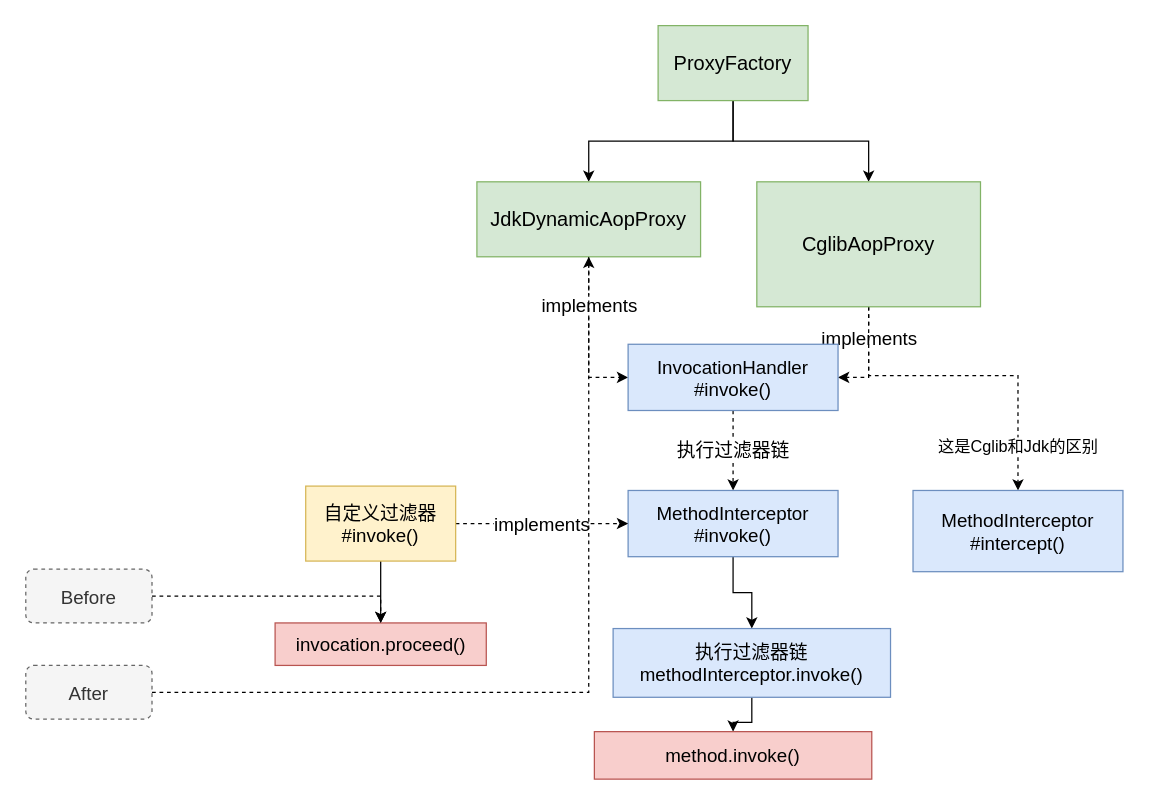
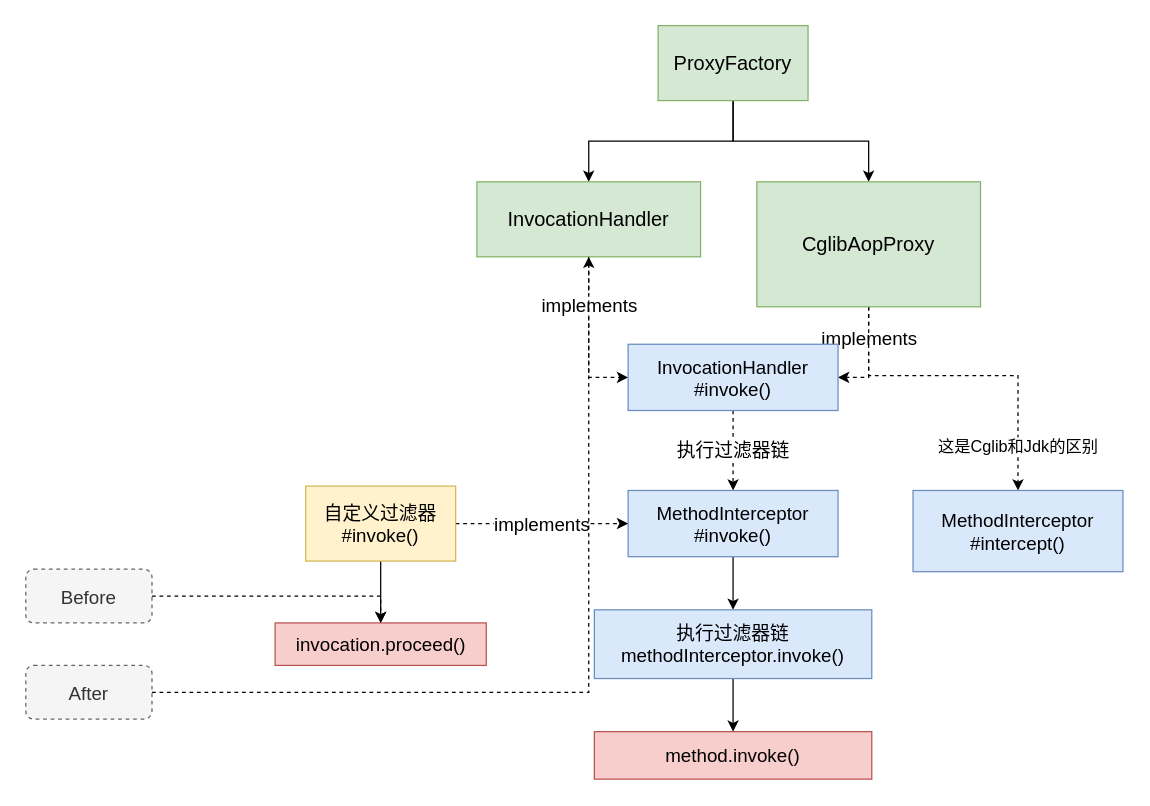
(589, 219) -> (589, 219)
(752, 663) -> (733, 644)
